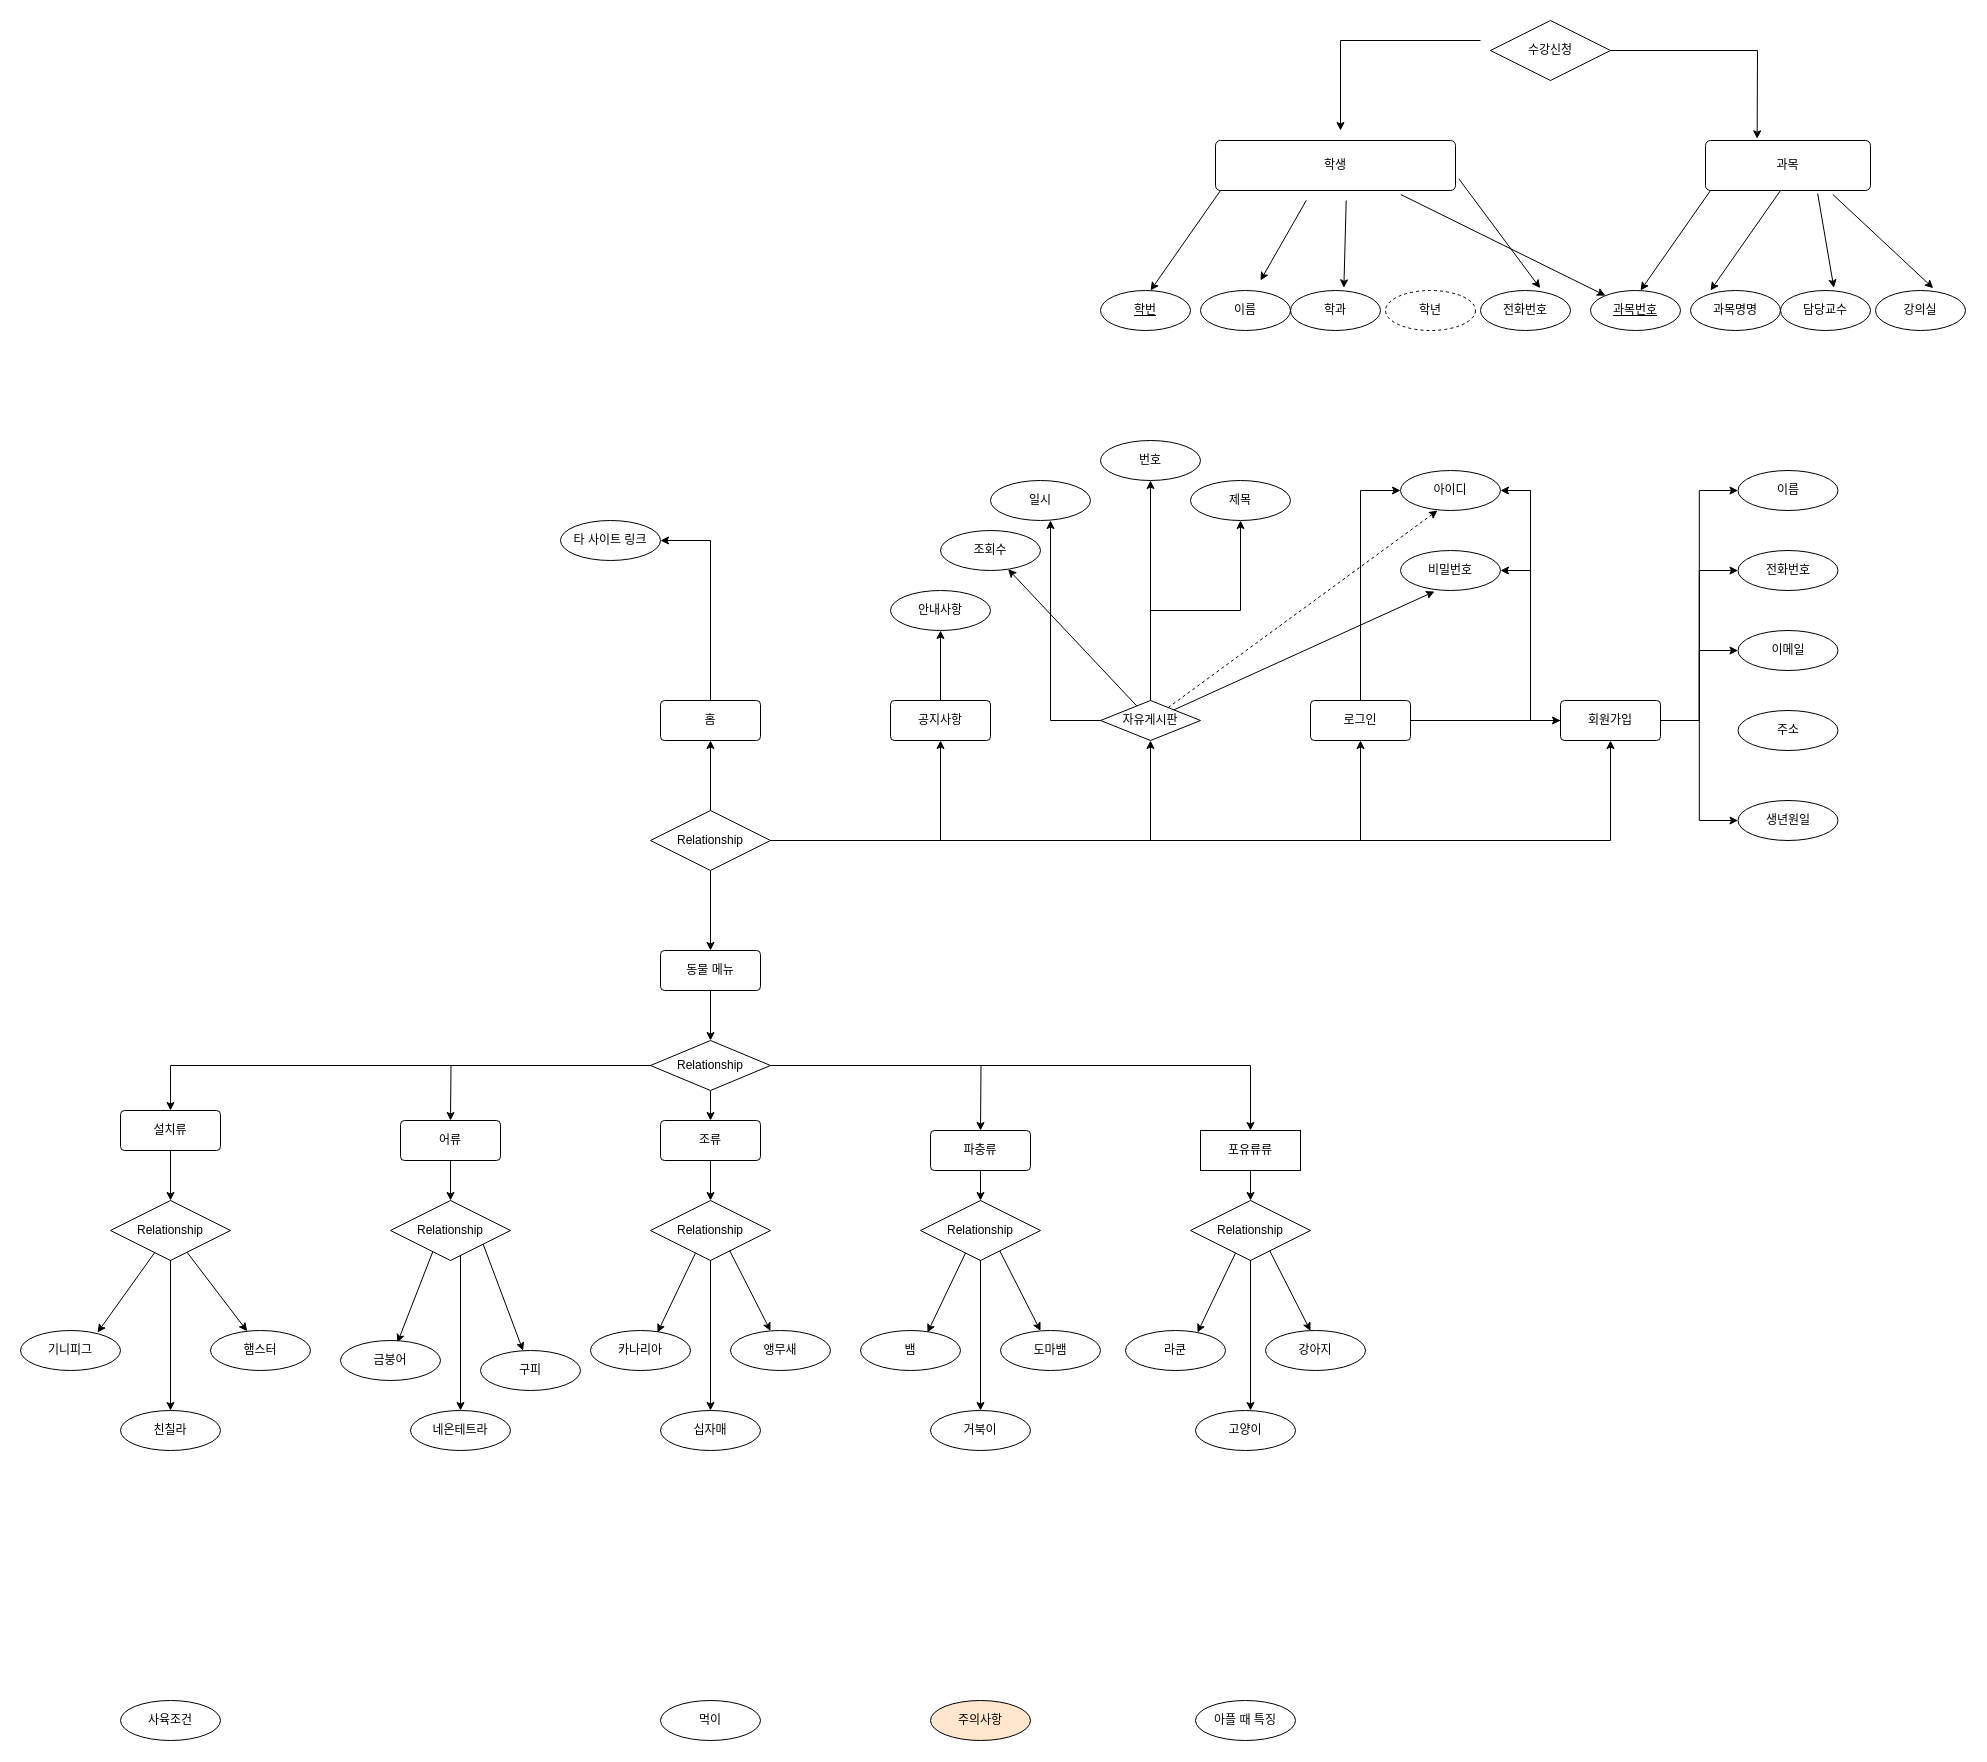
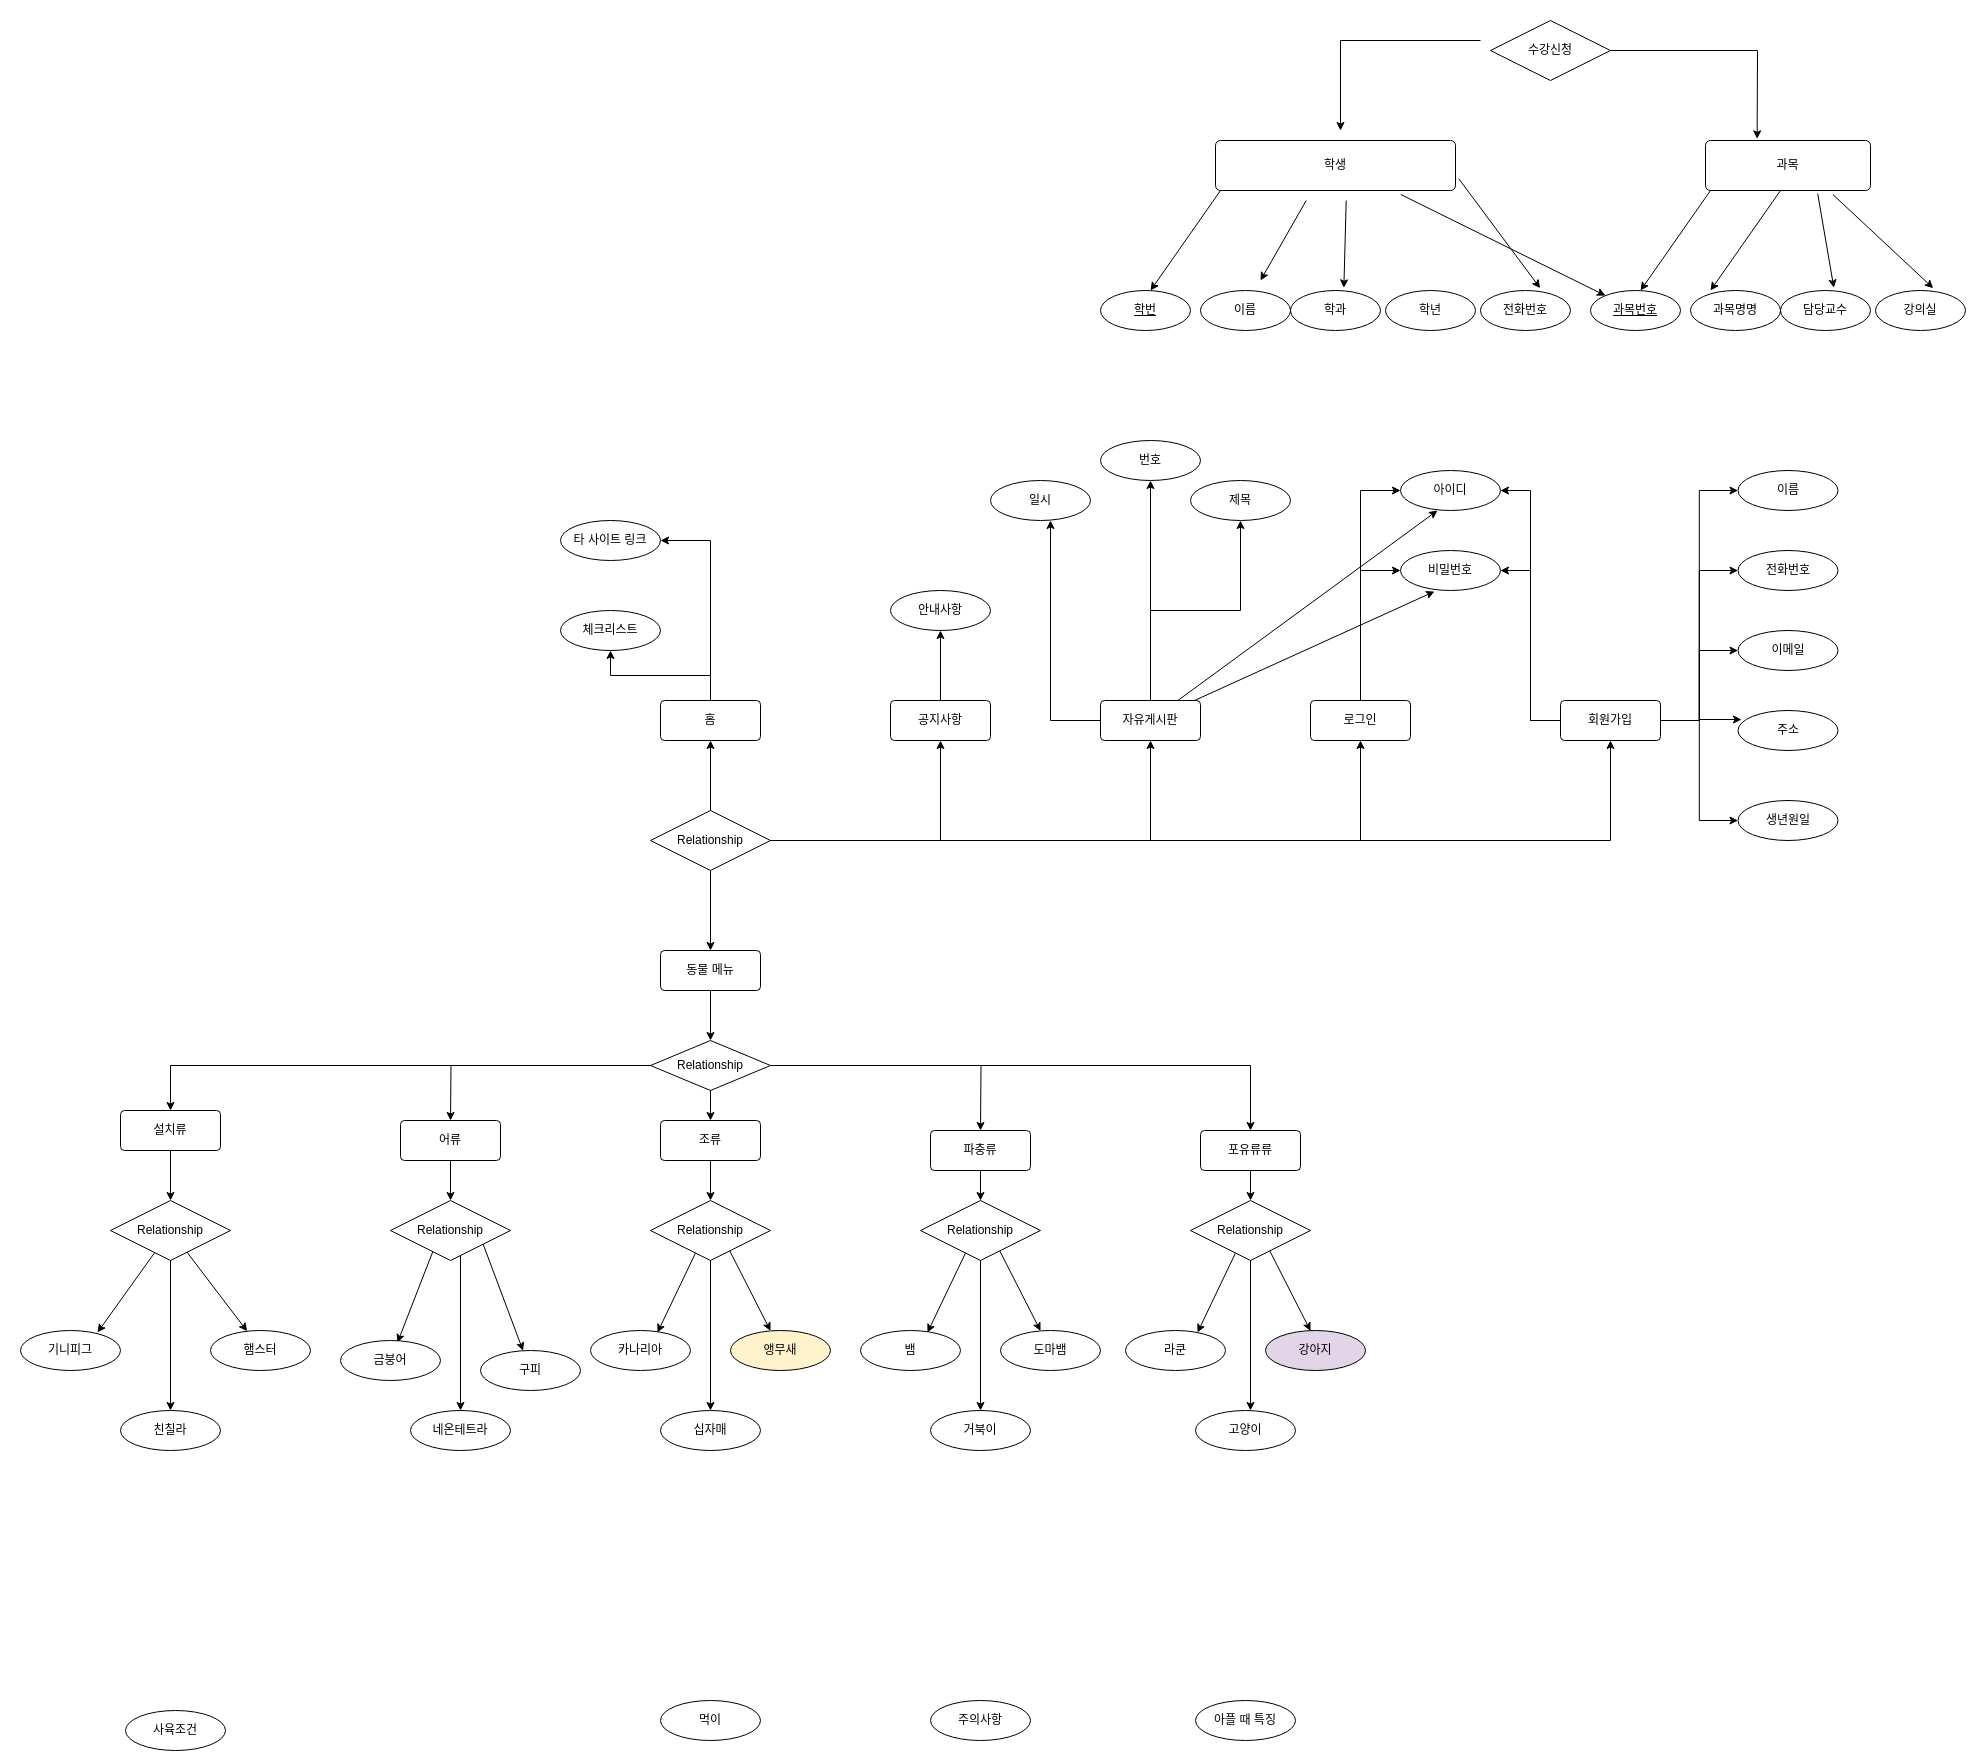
(1431, 311) -> (1431, 311)
(991, 551) -> none
(1299, 612) -> (1304, 608)
none -> (611, 631)
(1075, 640) -> none
none -> (651, 676)
none -> (1718, 720)
(1151, 721) -> (1151, 721)
(1469, 721) -> (1378, 571)
(1251, 1151) -> (1251, 1151)
(781, 1351) -> (781, 1351)
(1316, 1351) -> (1316, 1351)
(171, 1721) -> (176, 1731)
(981, 1721) -> (981, 1721)
